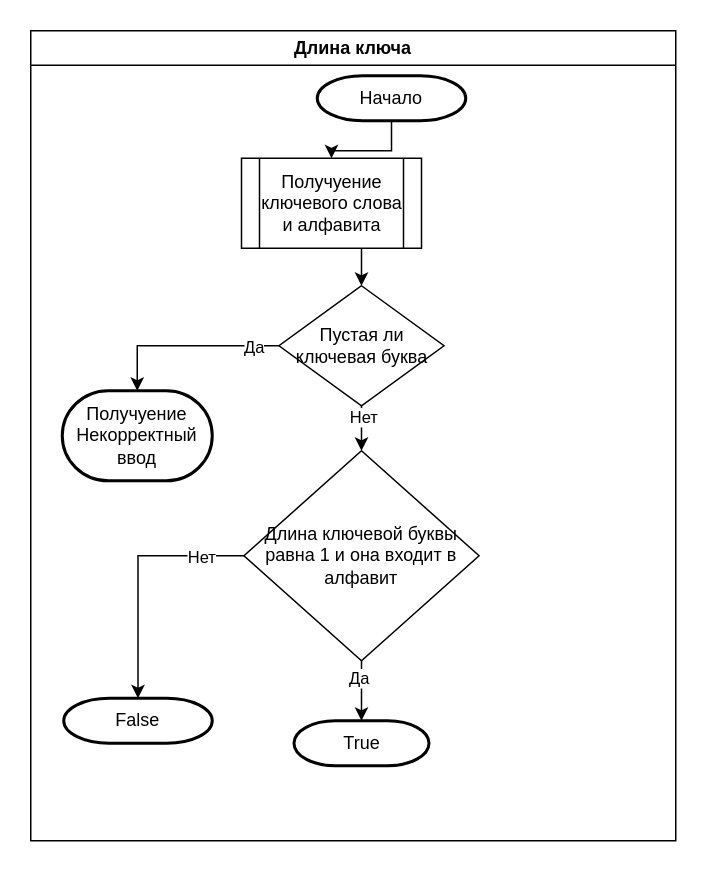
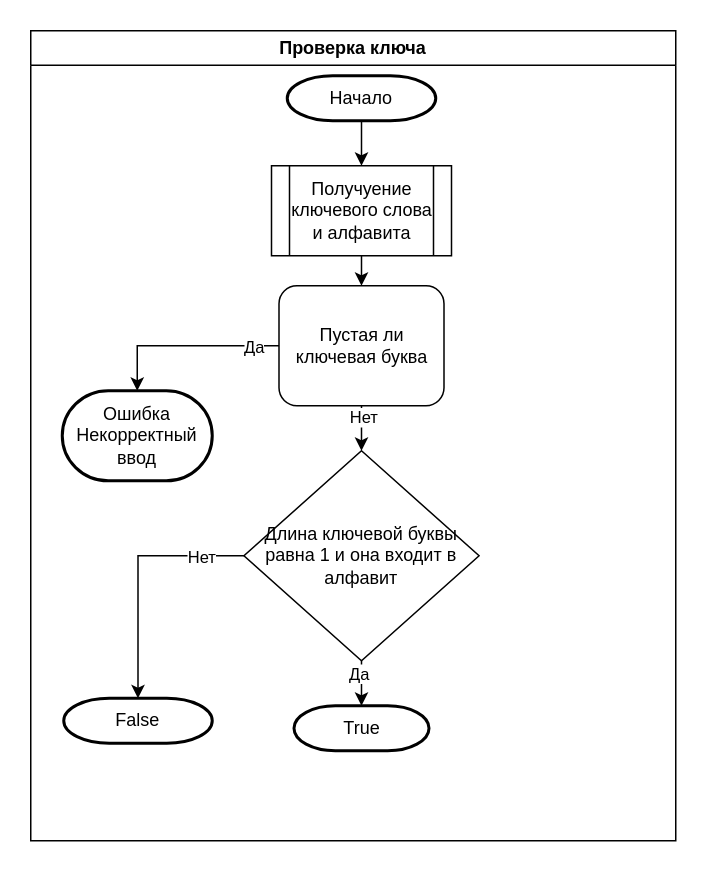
(353, 49) -> (353, 49)
(392, 98) -> (362, 98)
(332, 203) -> (362, 211)
(362, 346) -> (362, 346)
(137, 436) -> (137, 436)
(362, 743) -> (362, 728)
